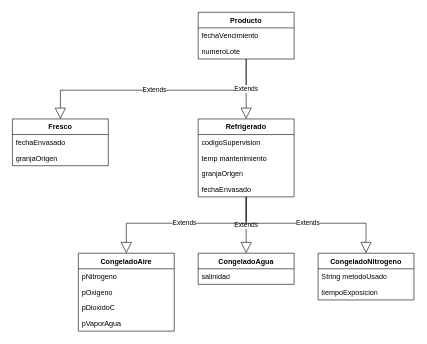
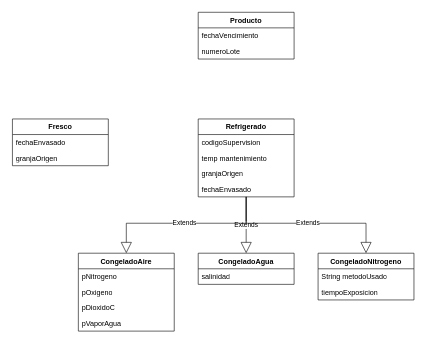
(144, 90) -> none
(246, 100) -> none
